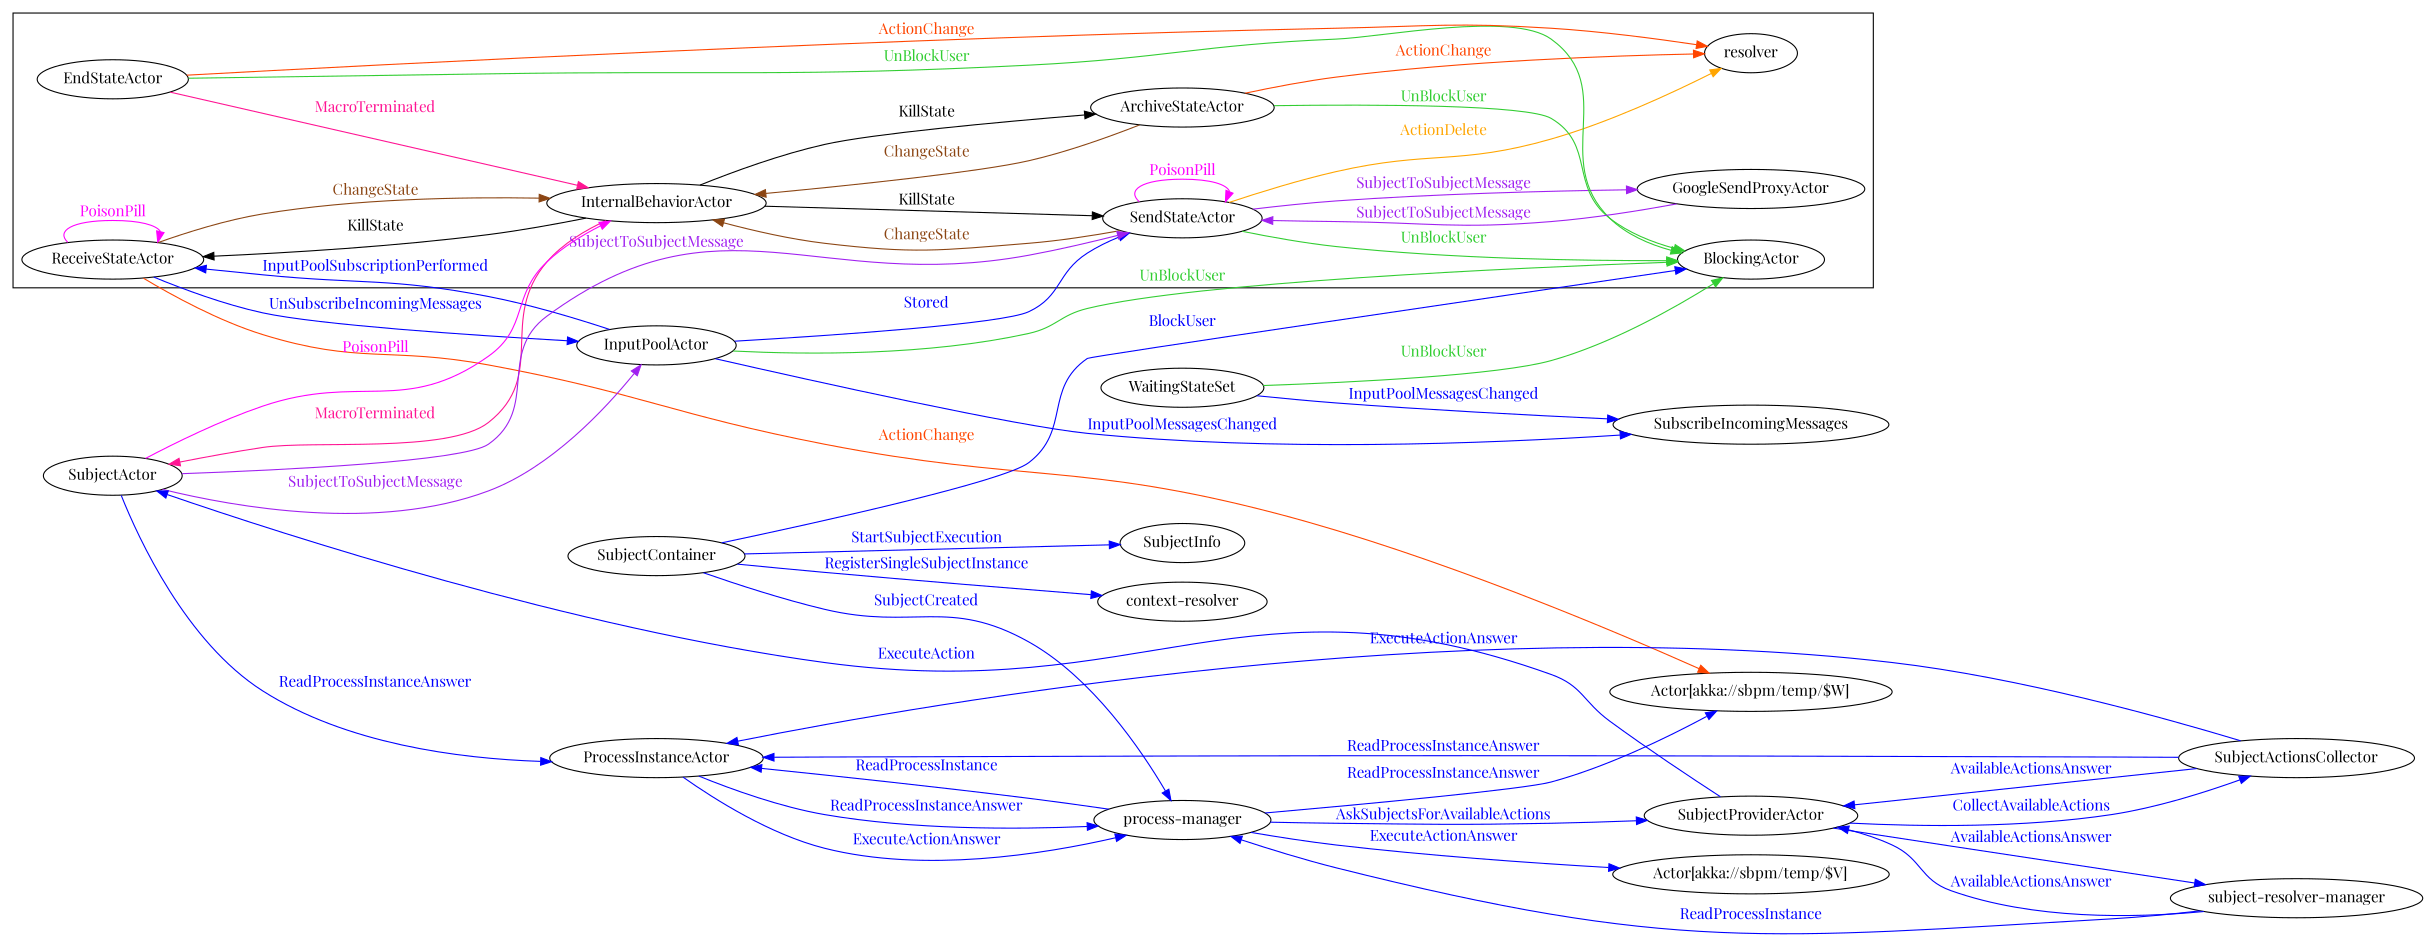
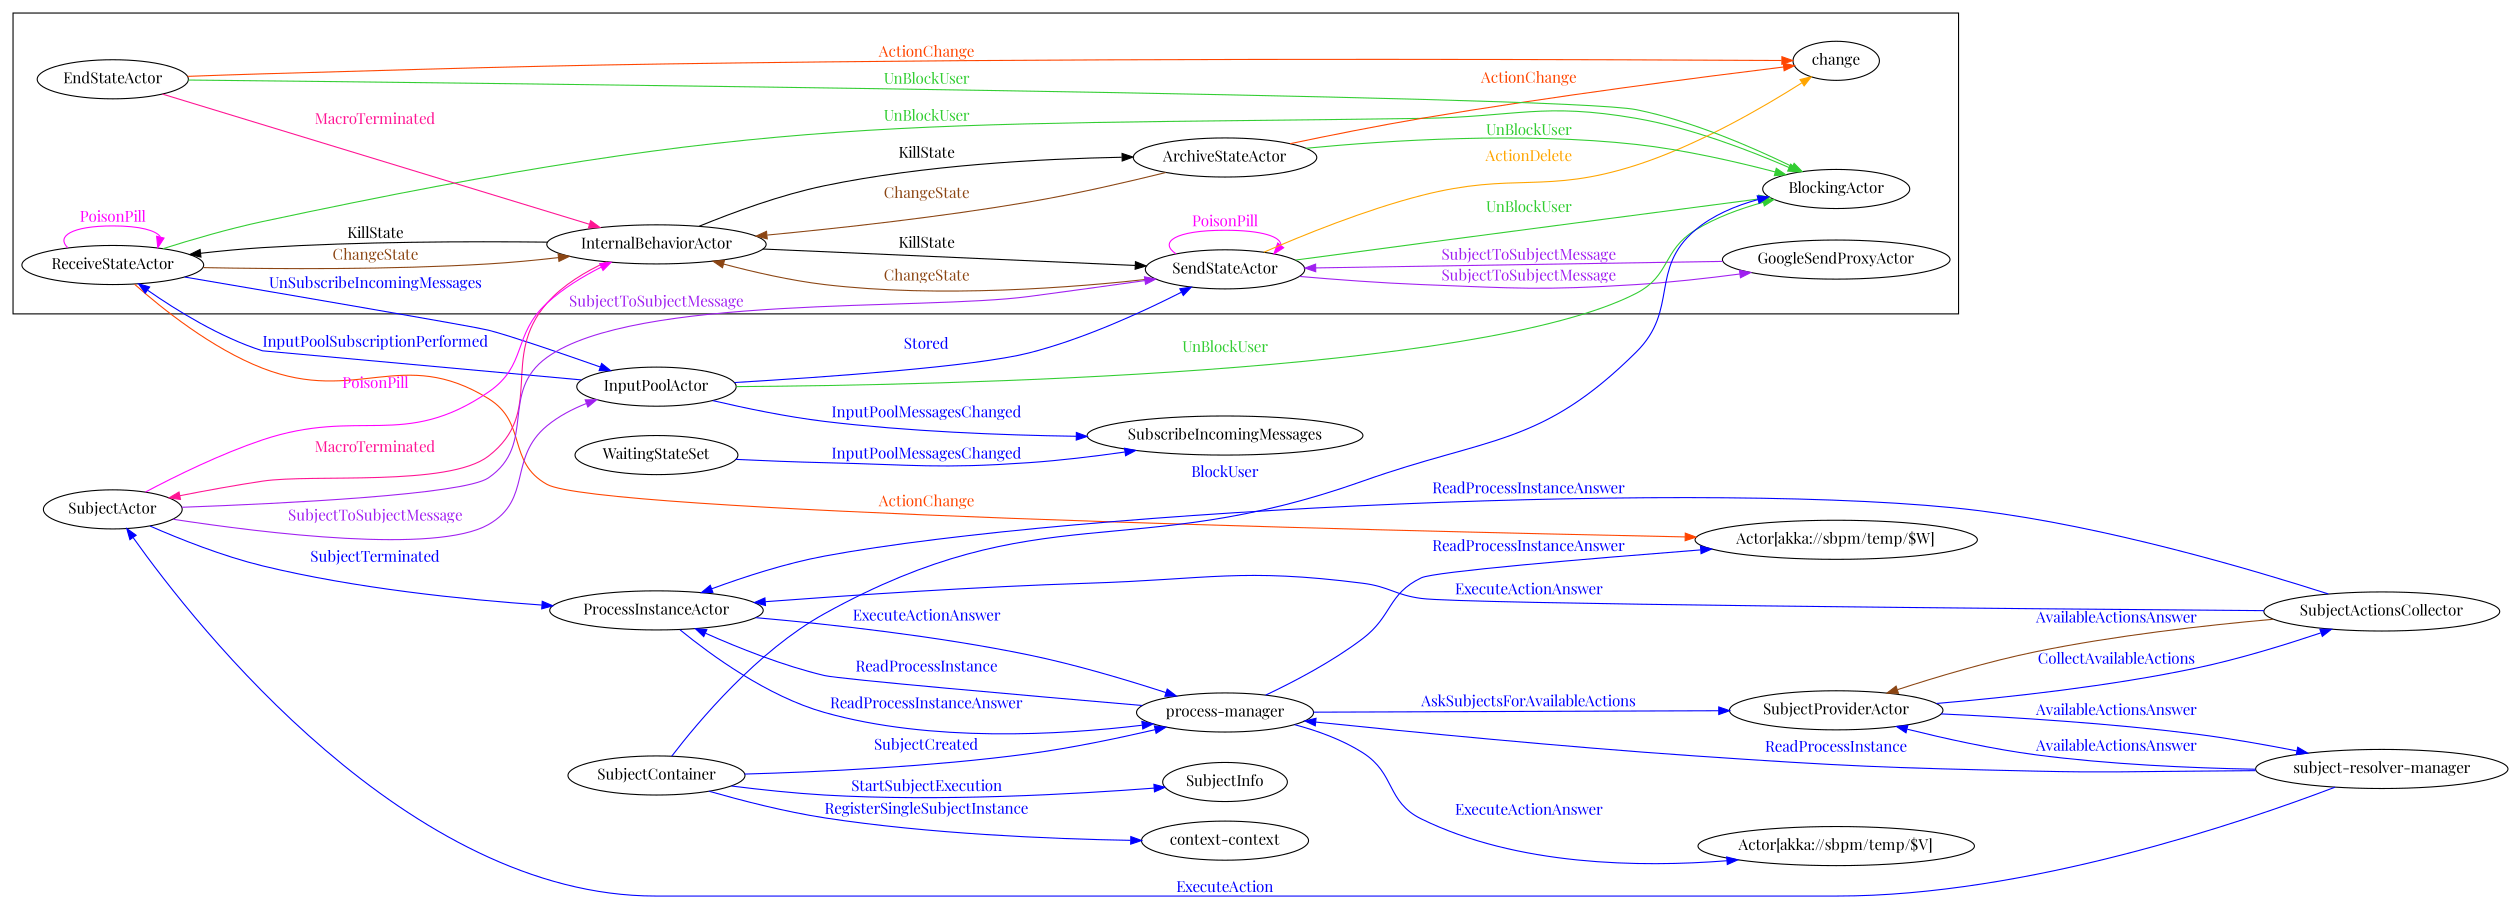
(1751, 53) -> (1836, 61)
(1497, 370) -> (975, 126)
(1182, 602) -> (1225, 841)
(957, 670) -> (1175, 896)
(375, 683) -> (375, 558)
(2026, 787) -> (2083, 643)
